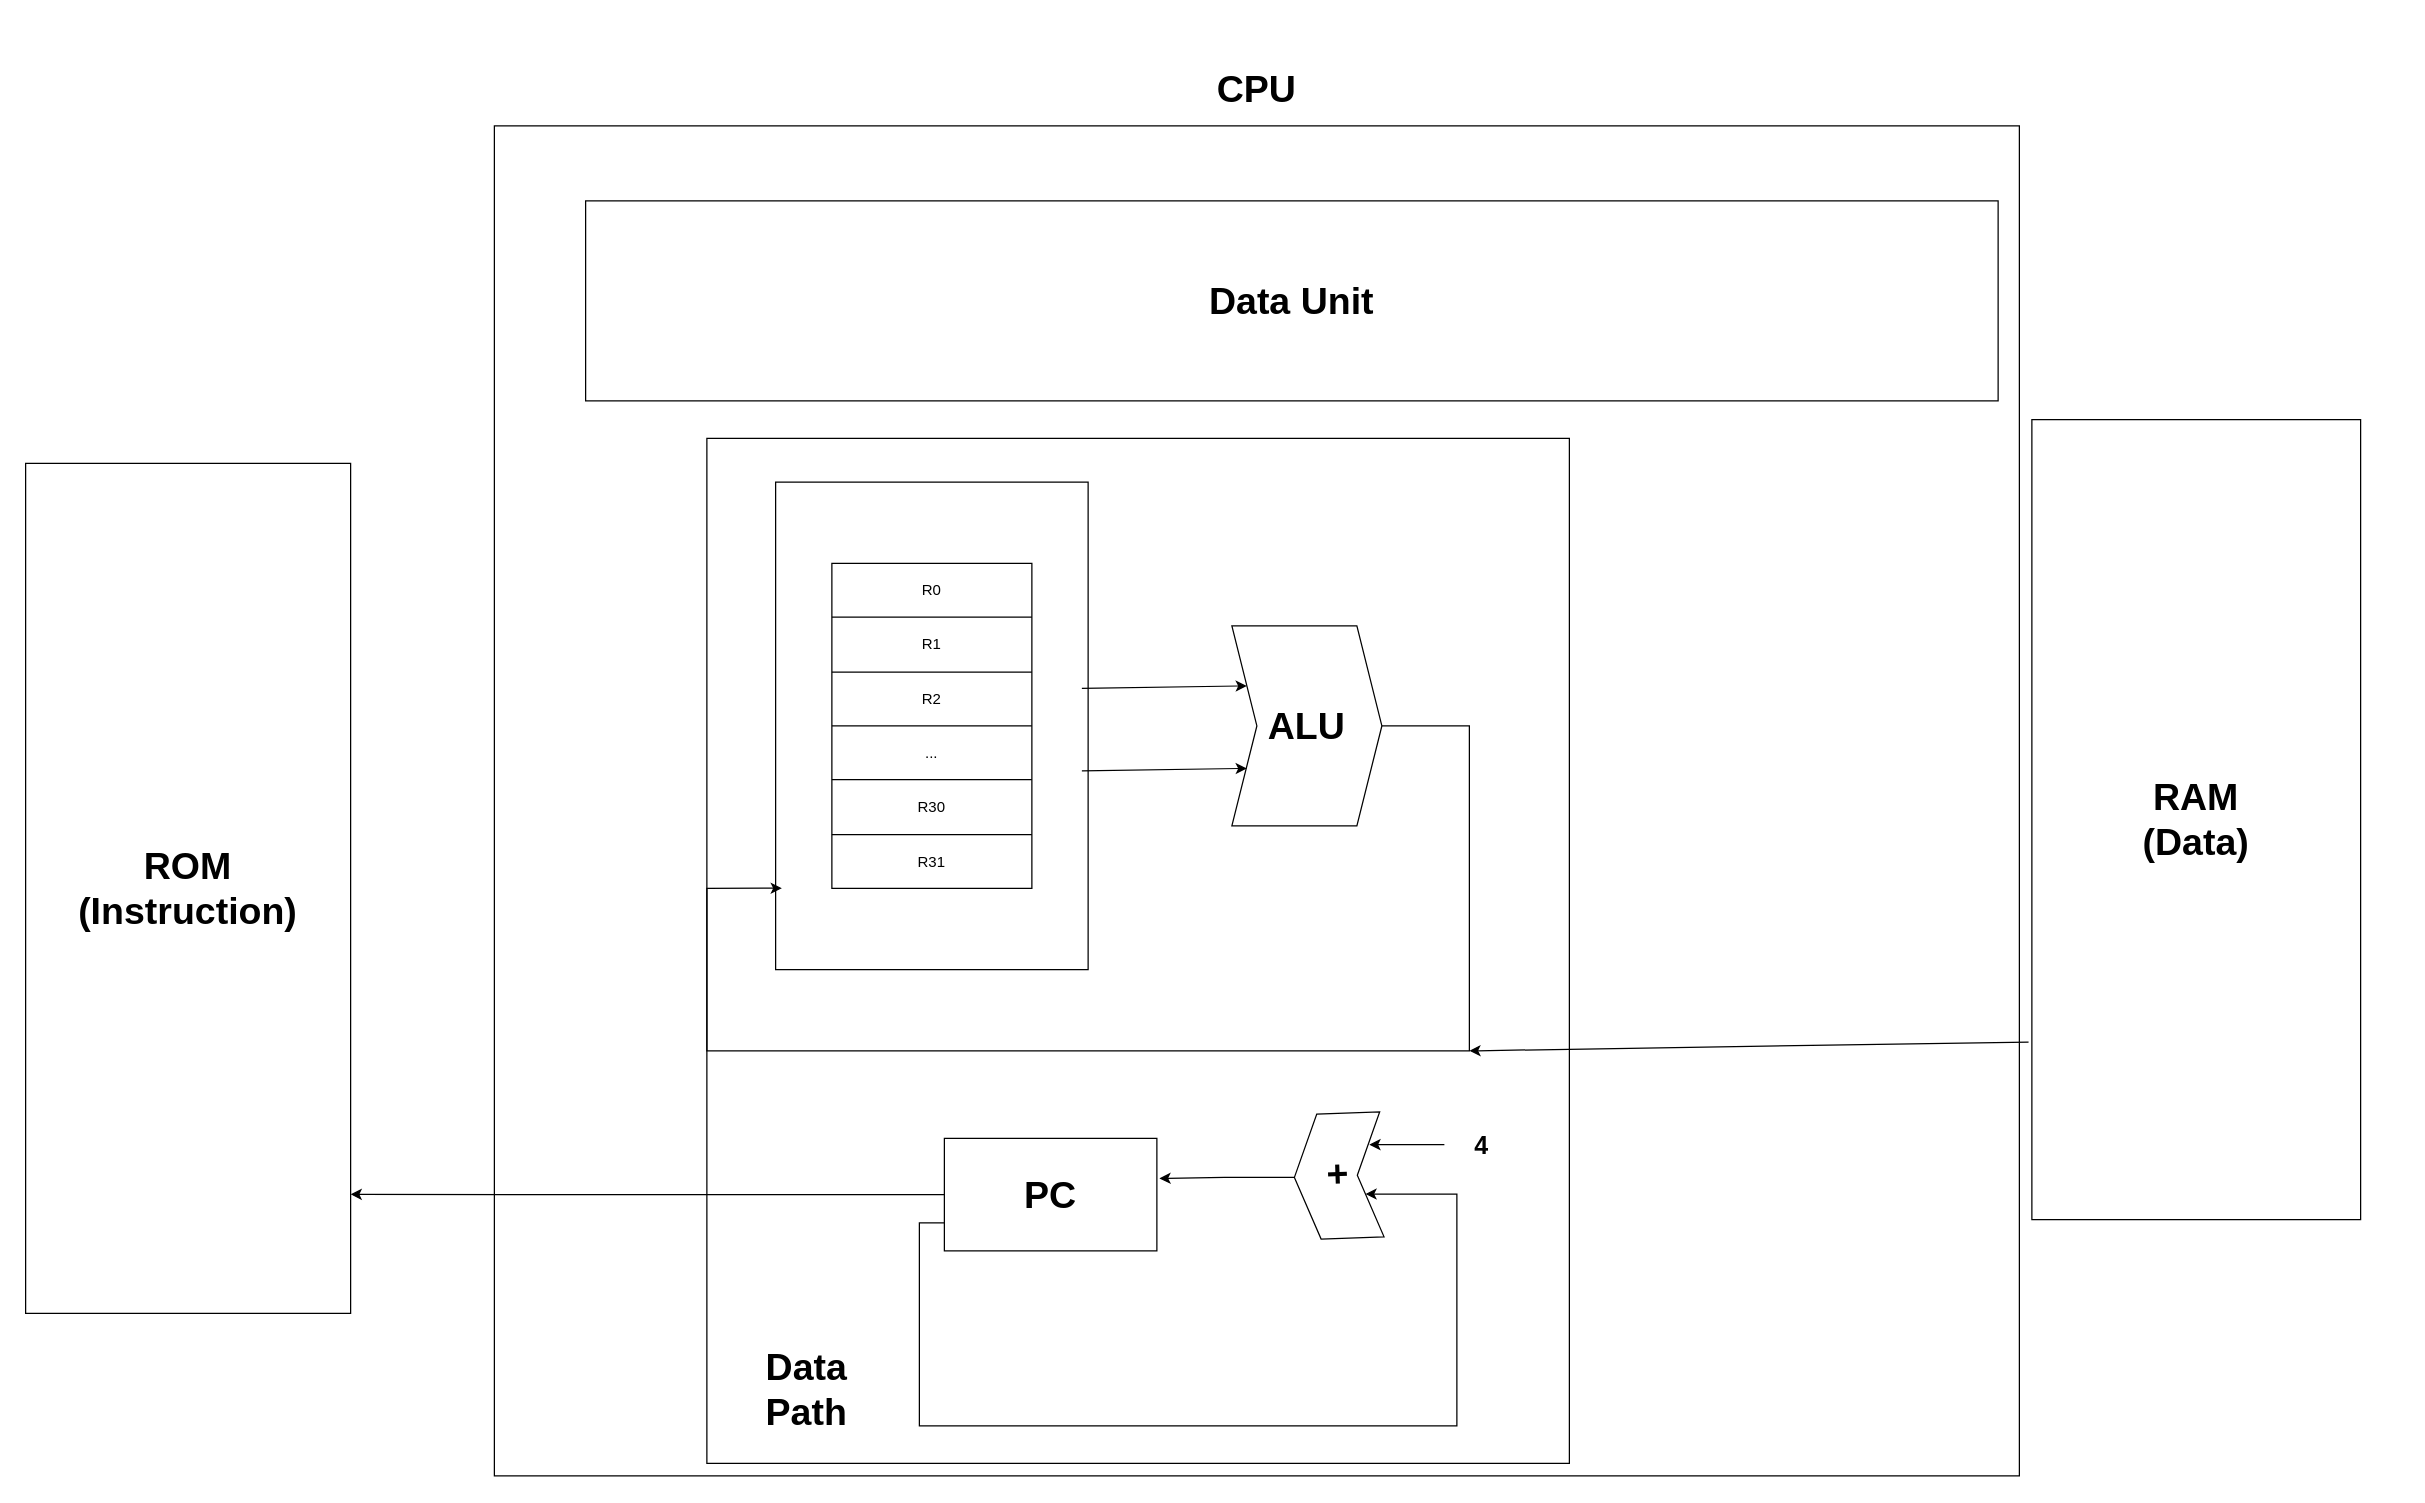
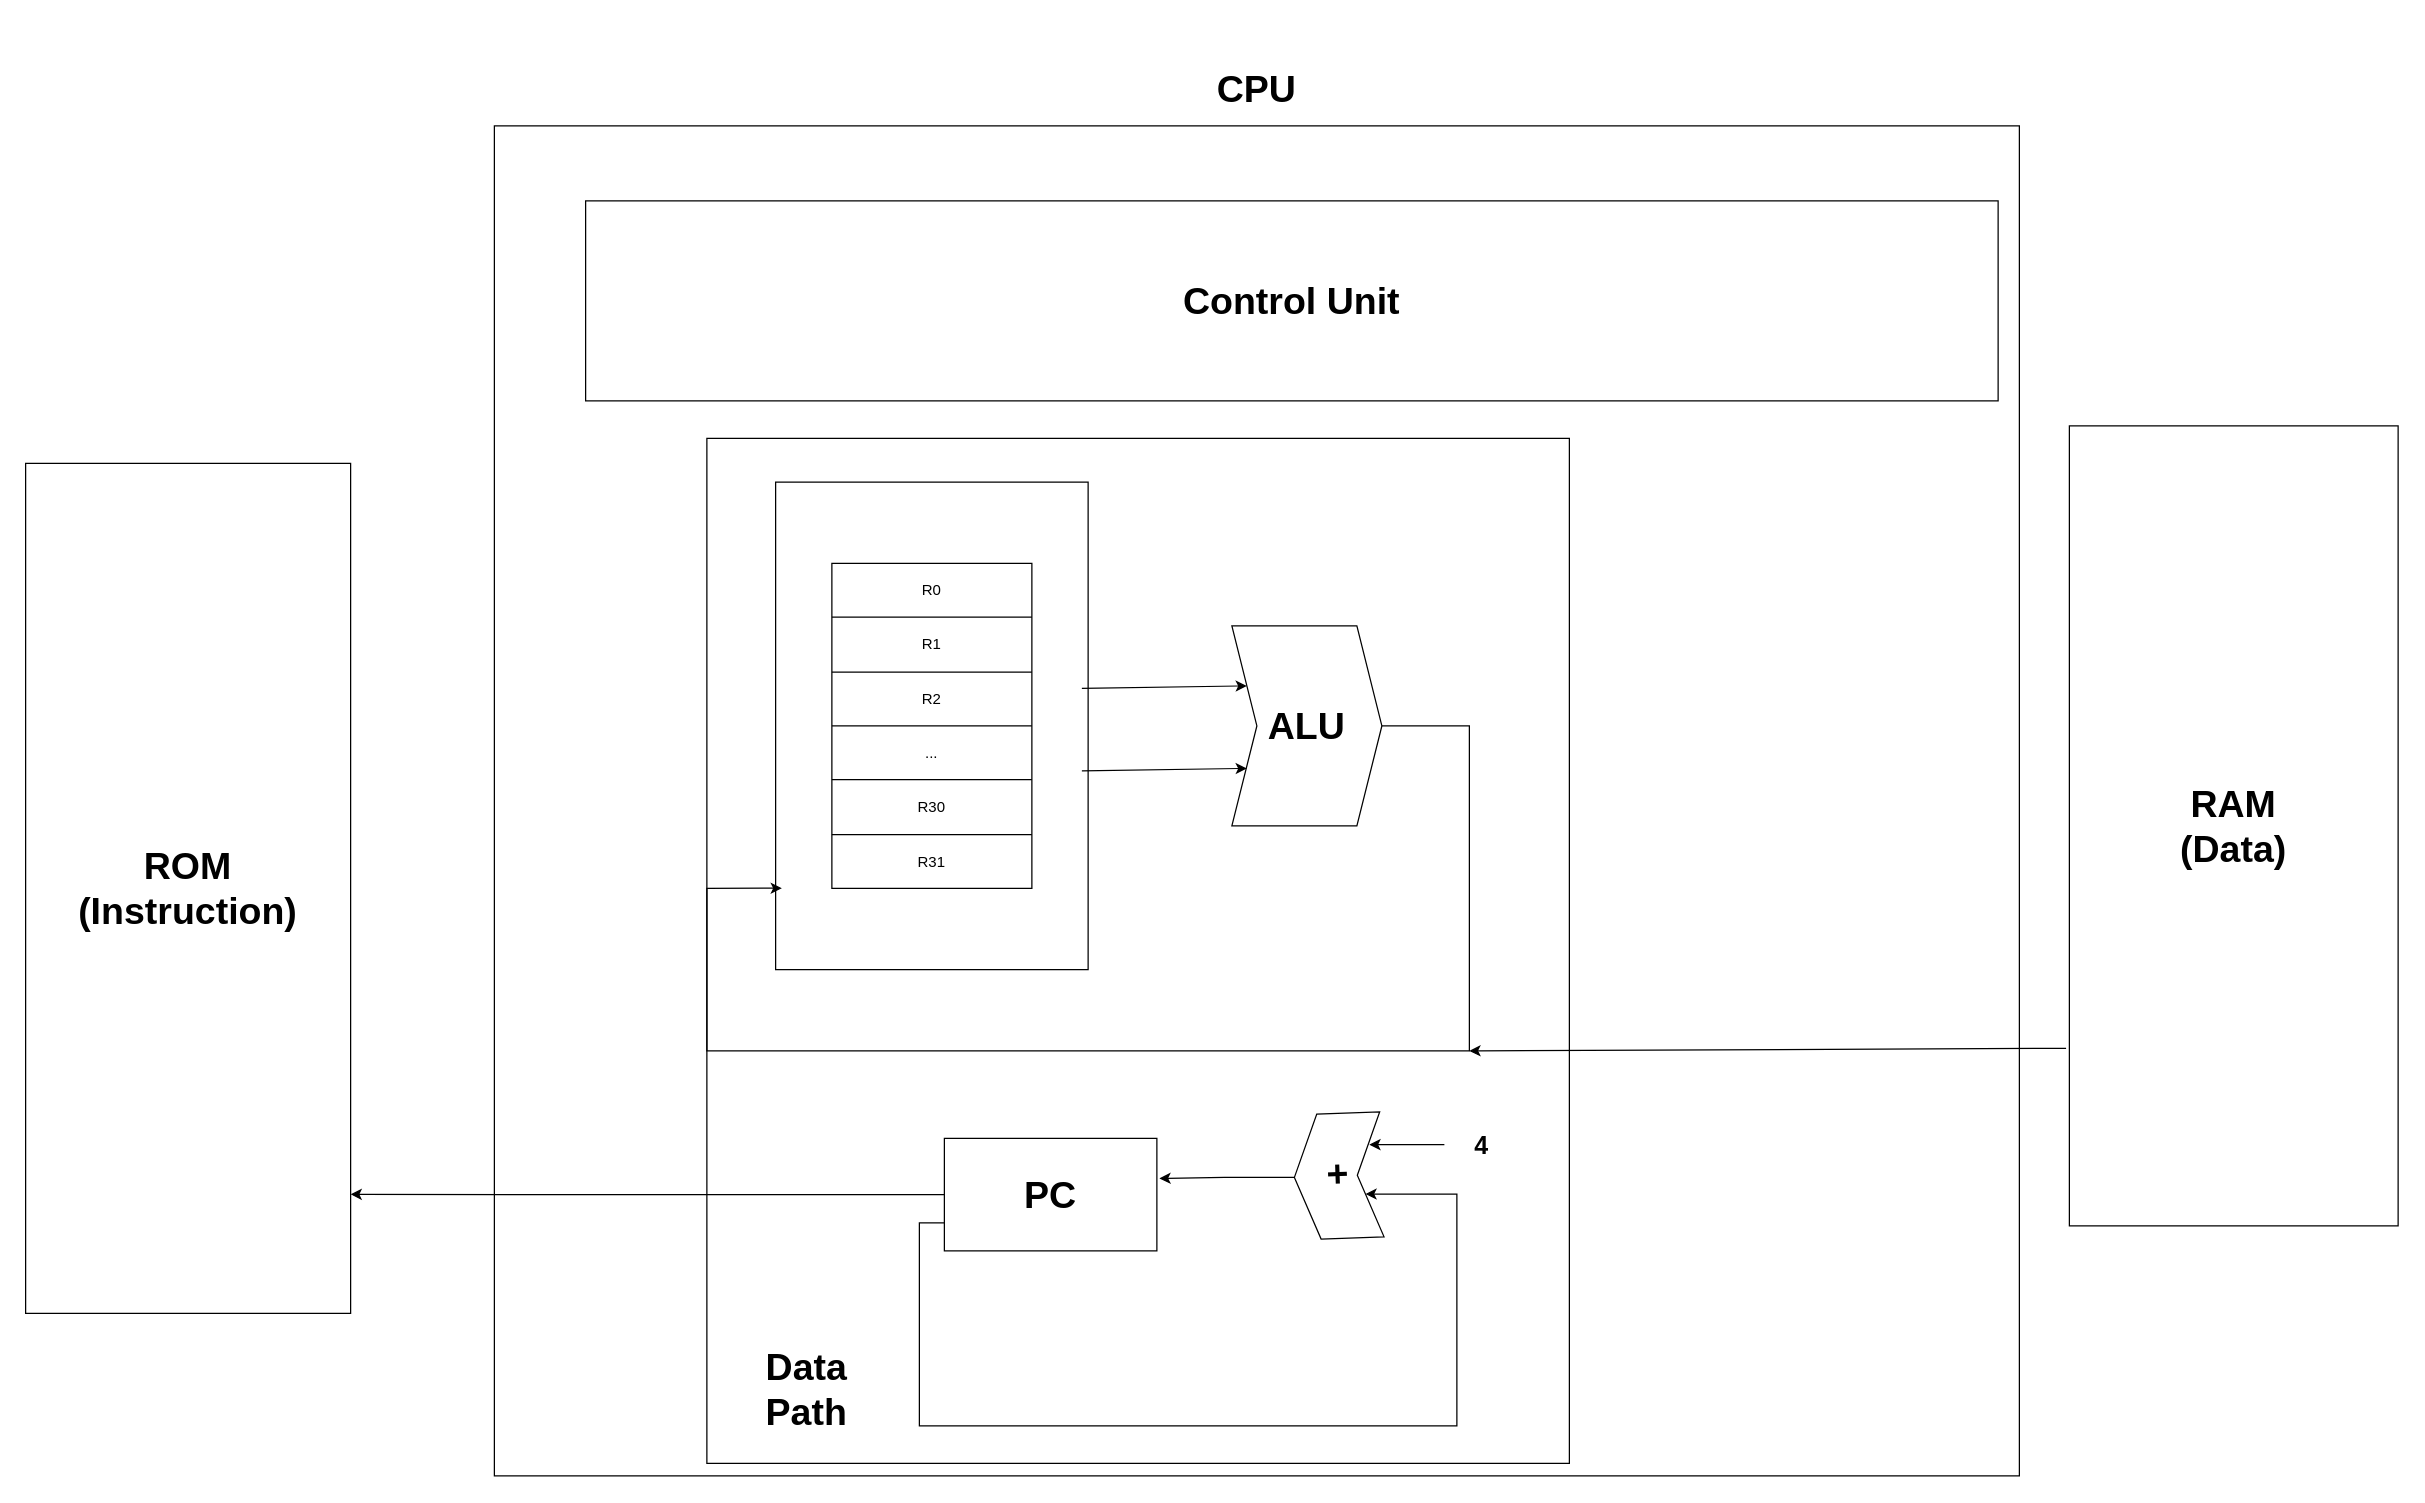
(1292, 301) -> (1292, 301)
(2196, 819) -> (2234, 826)
